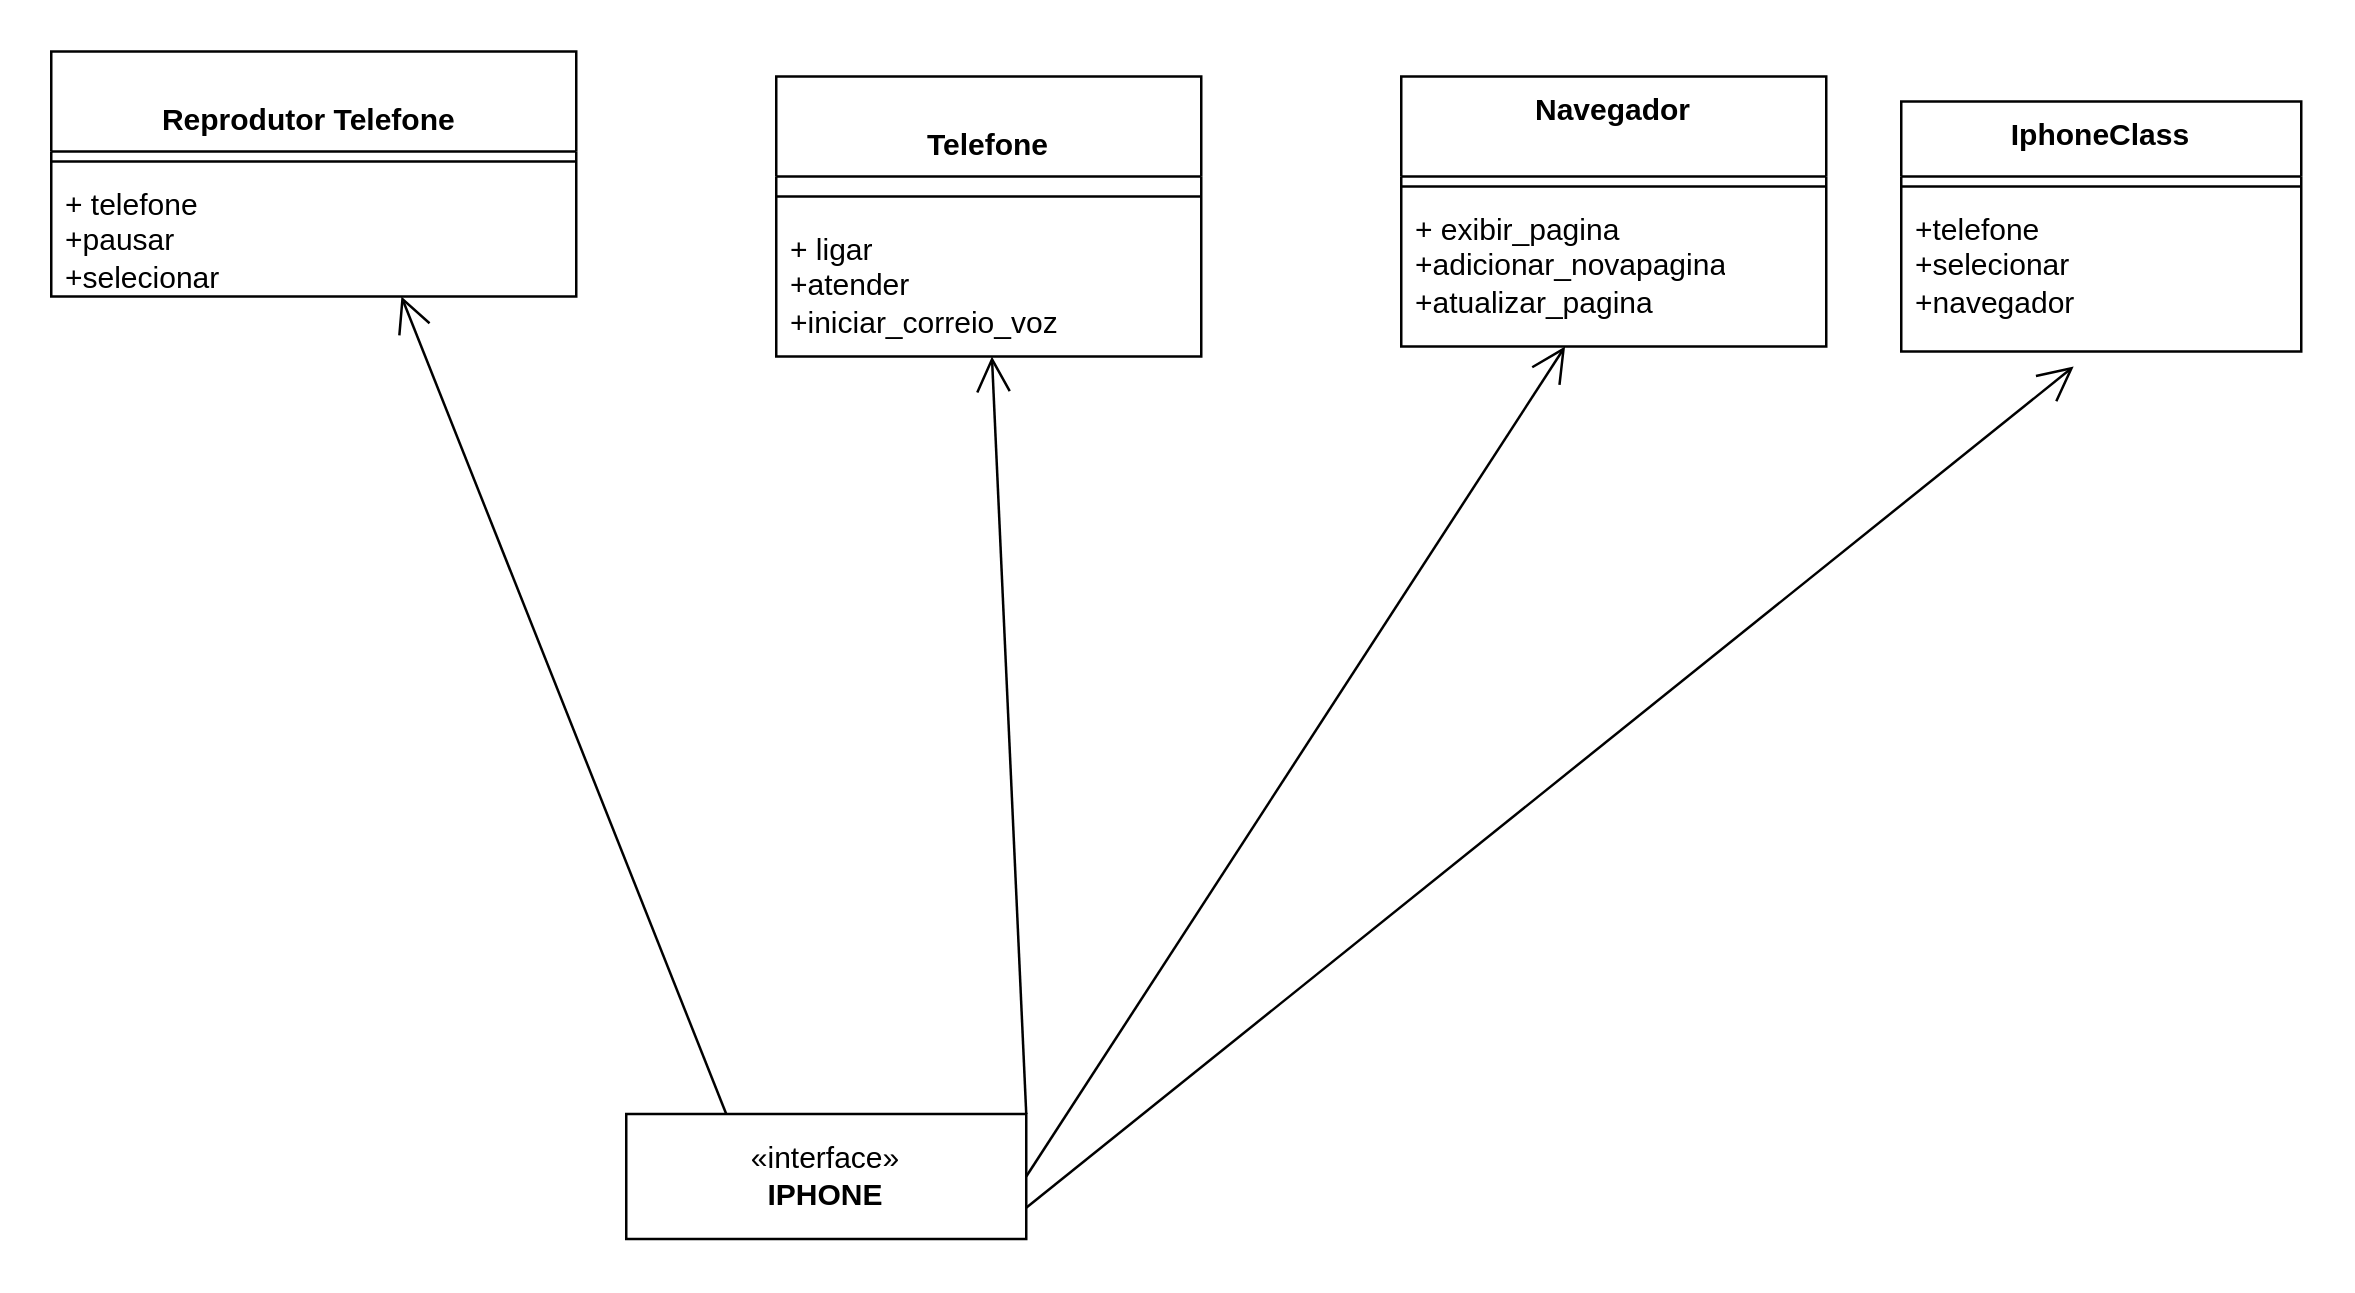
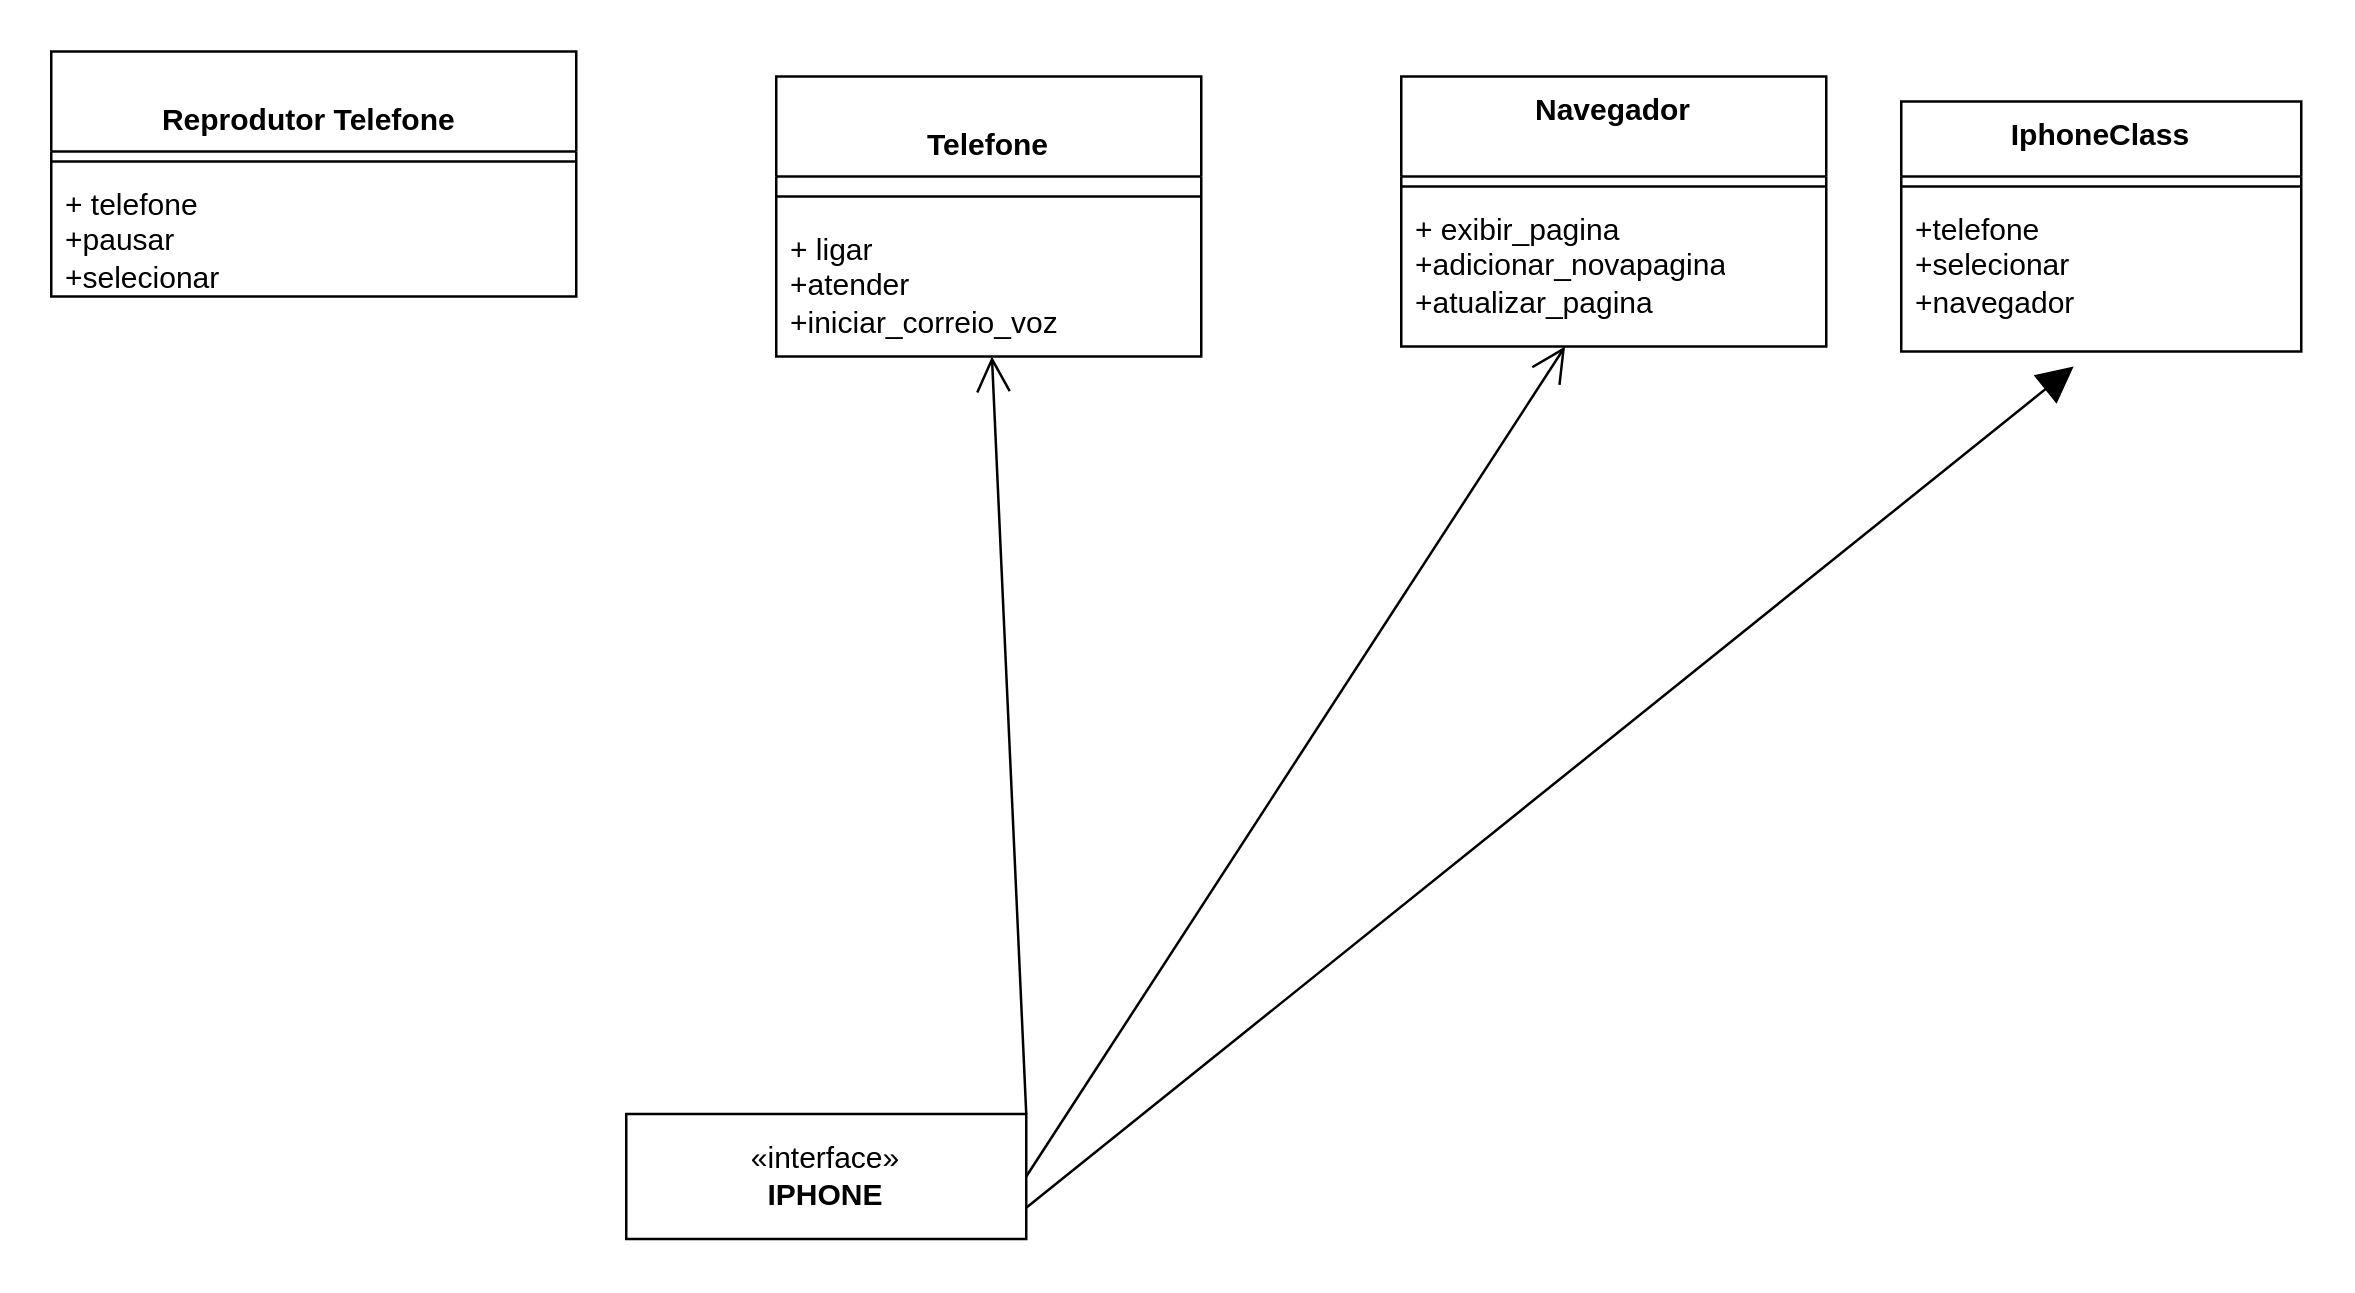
(2055, 381) -> (2045, 390)
(565, 708) -> none
